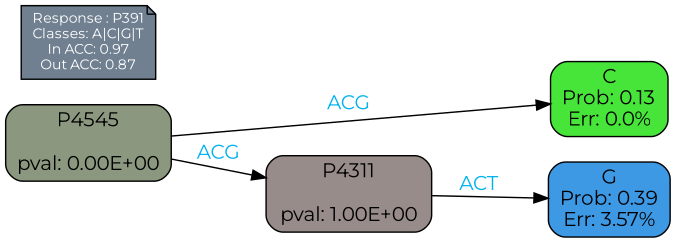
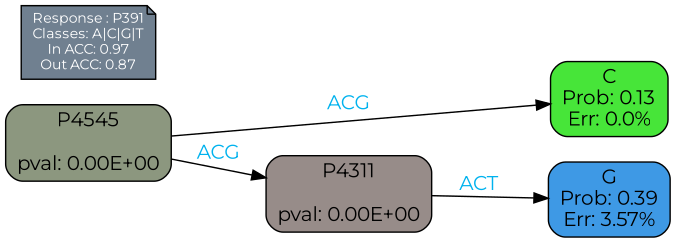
(349, 194) -> (349, 194)
